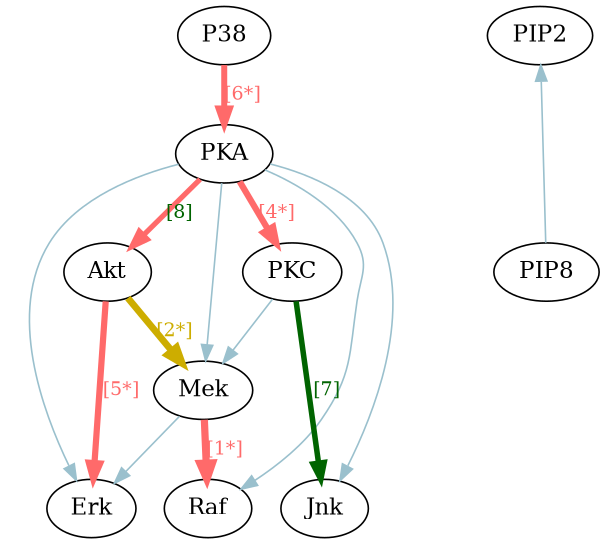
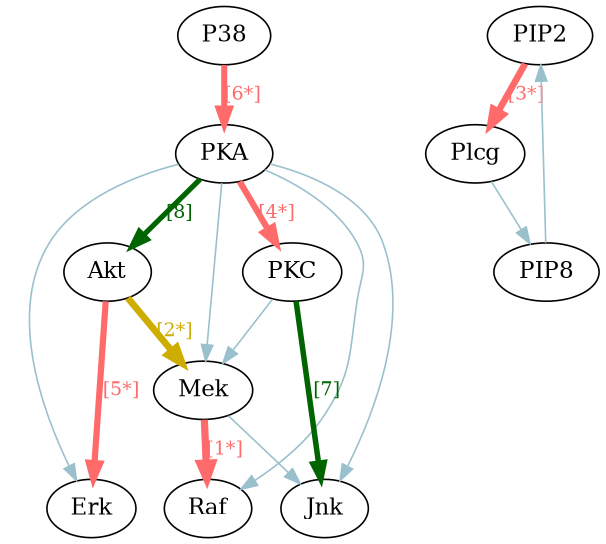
none -> (475, 154)
(172, 207) -> (172, 207)
(153, 444) -> (258, 444)
